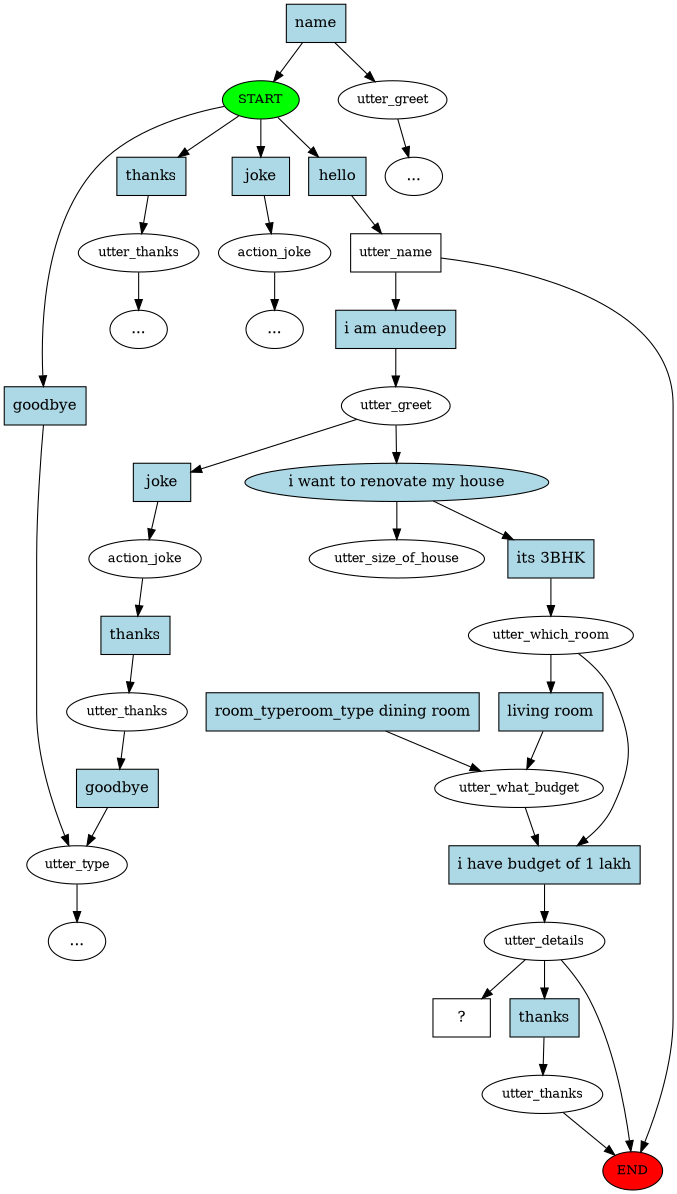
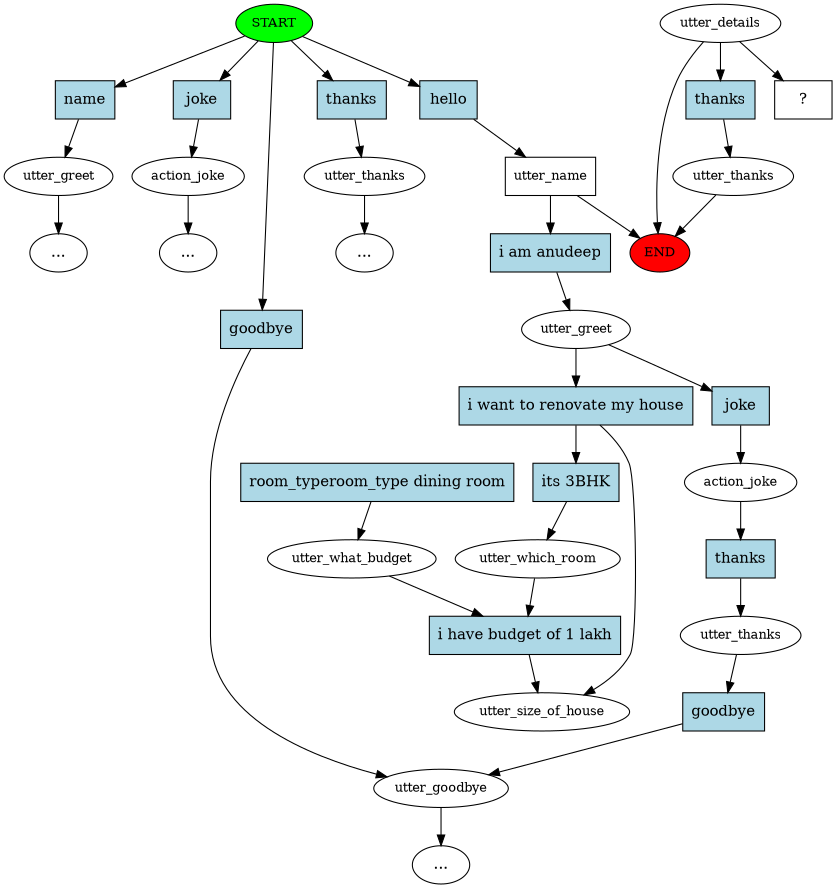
(291, 58) -> (185, 60)
(397, 482) -> (576, 406)
(551, 712) -> none
(77, 865) -> (441, 788)
(545, 898) -> (532, 668)
